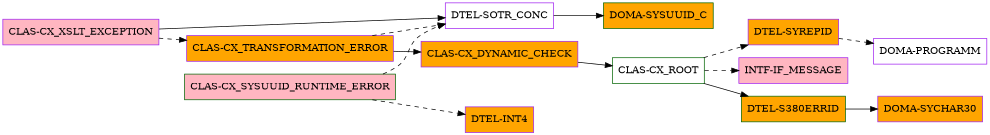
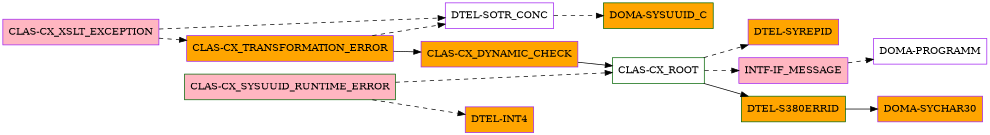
(575, 16) -> (575, 16)
(299, 24) -> (299, 24)
(853, 40) -> (857, 62)
(410, 47) -> (500, 78)
